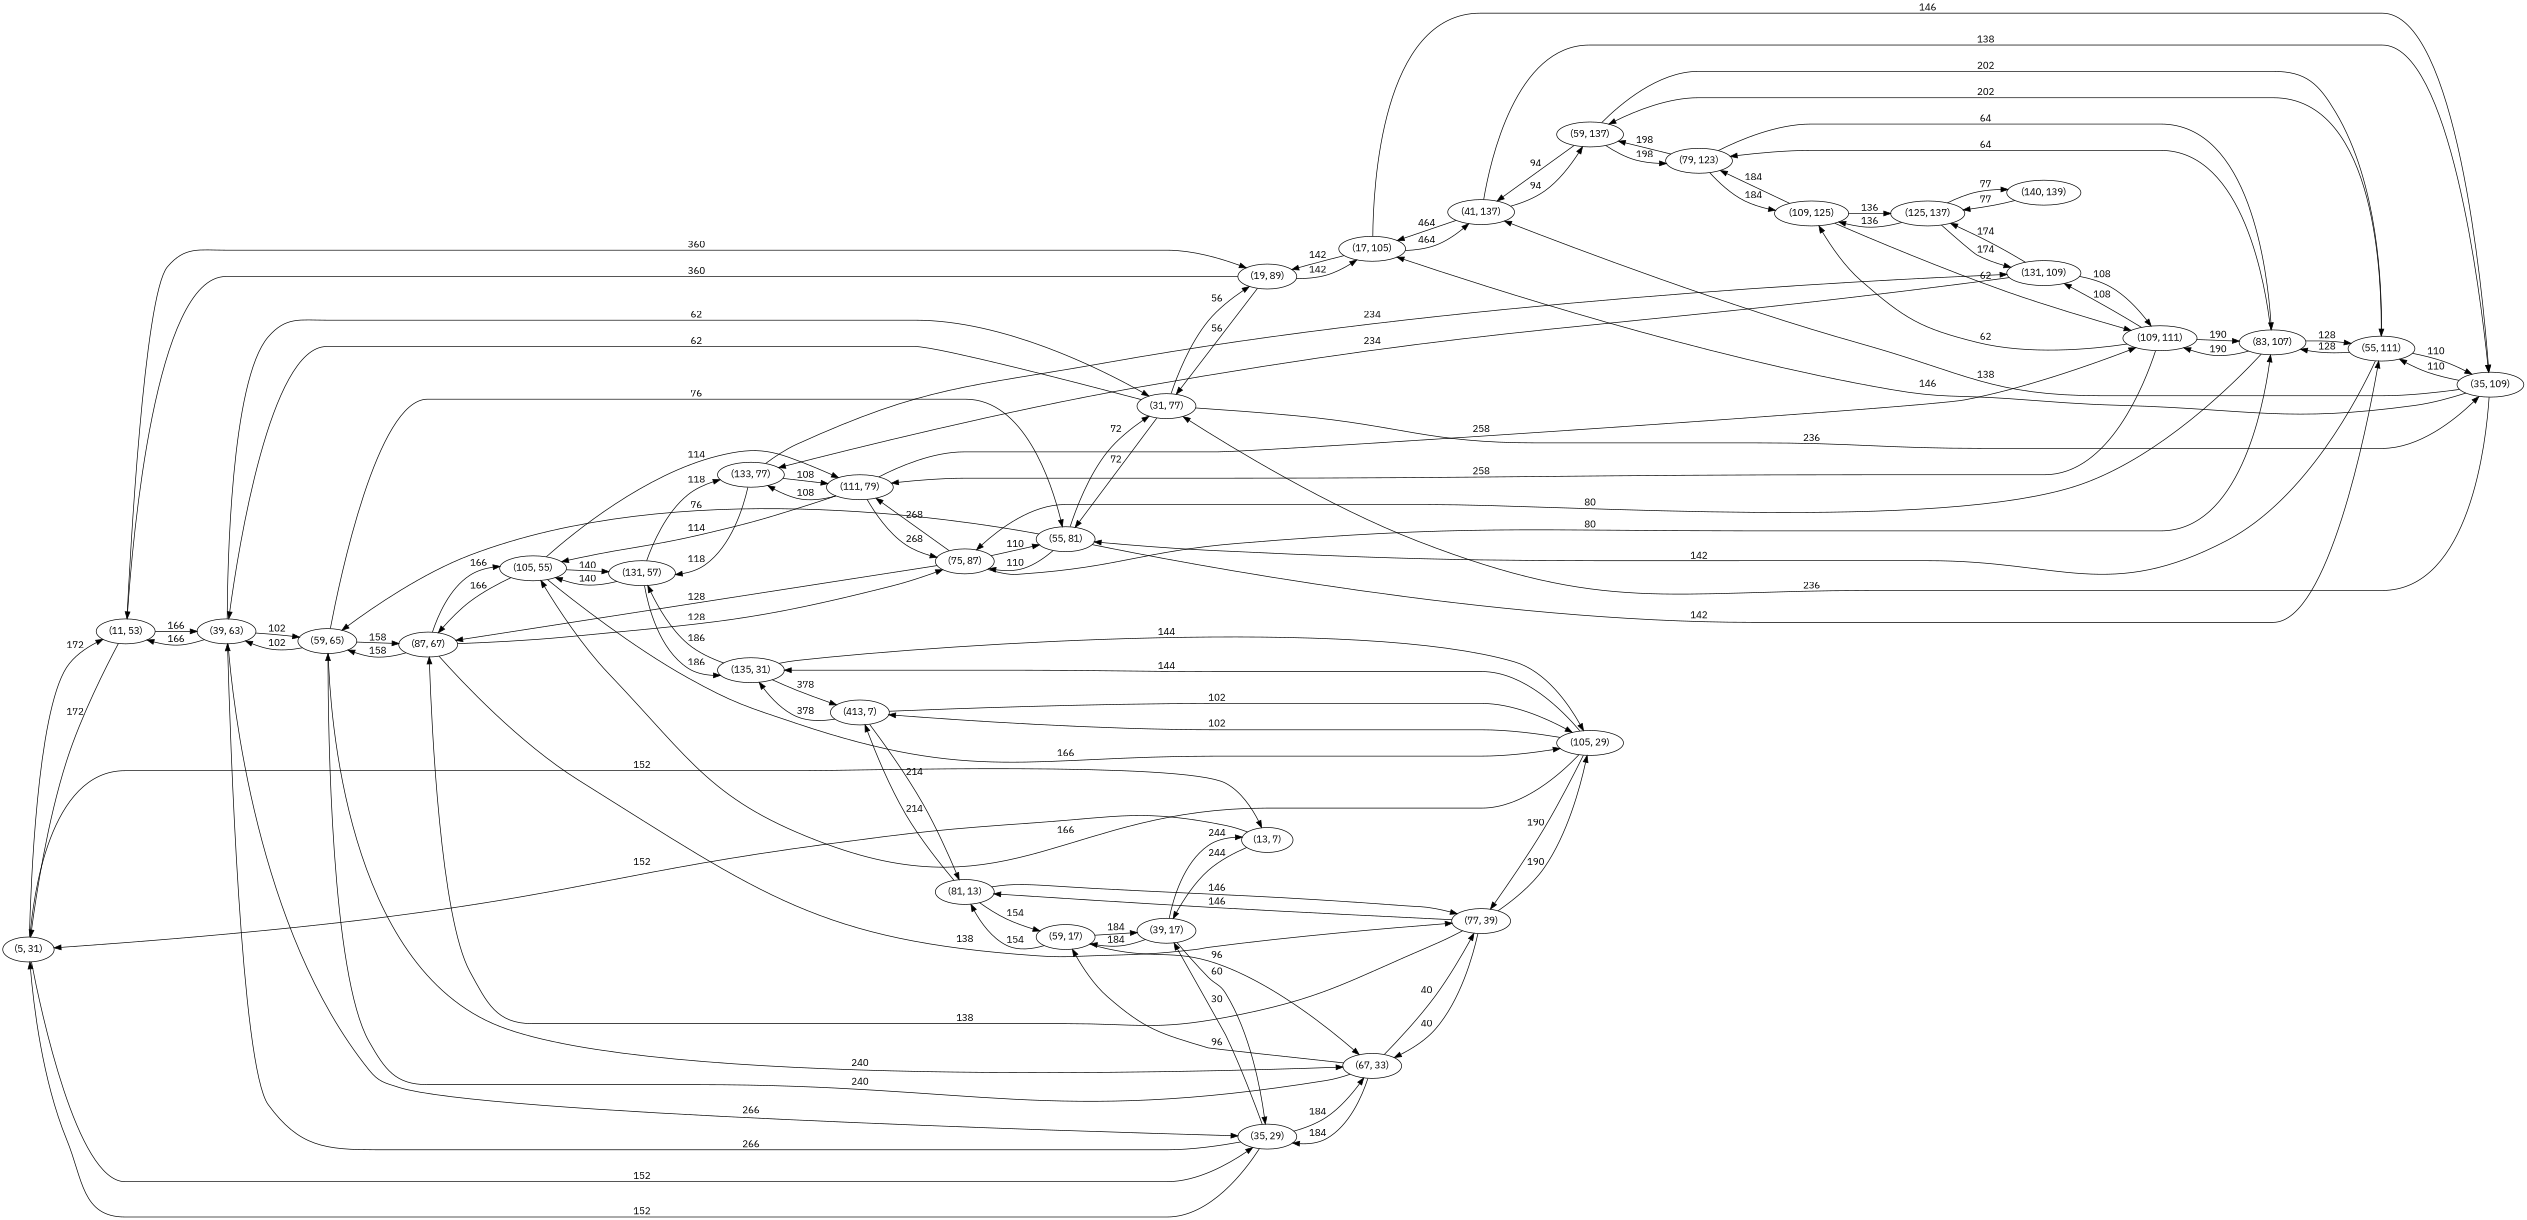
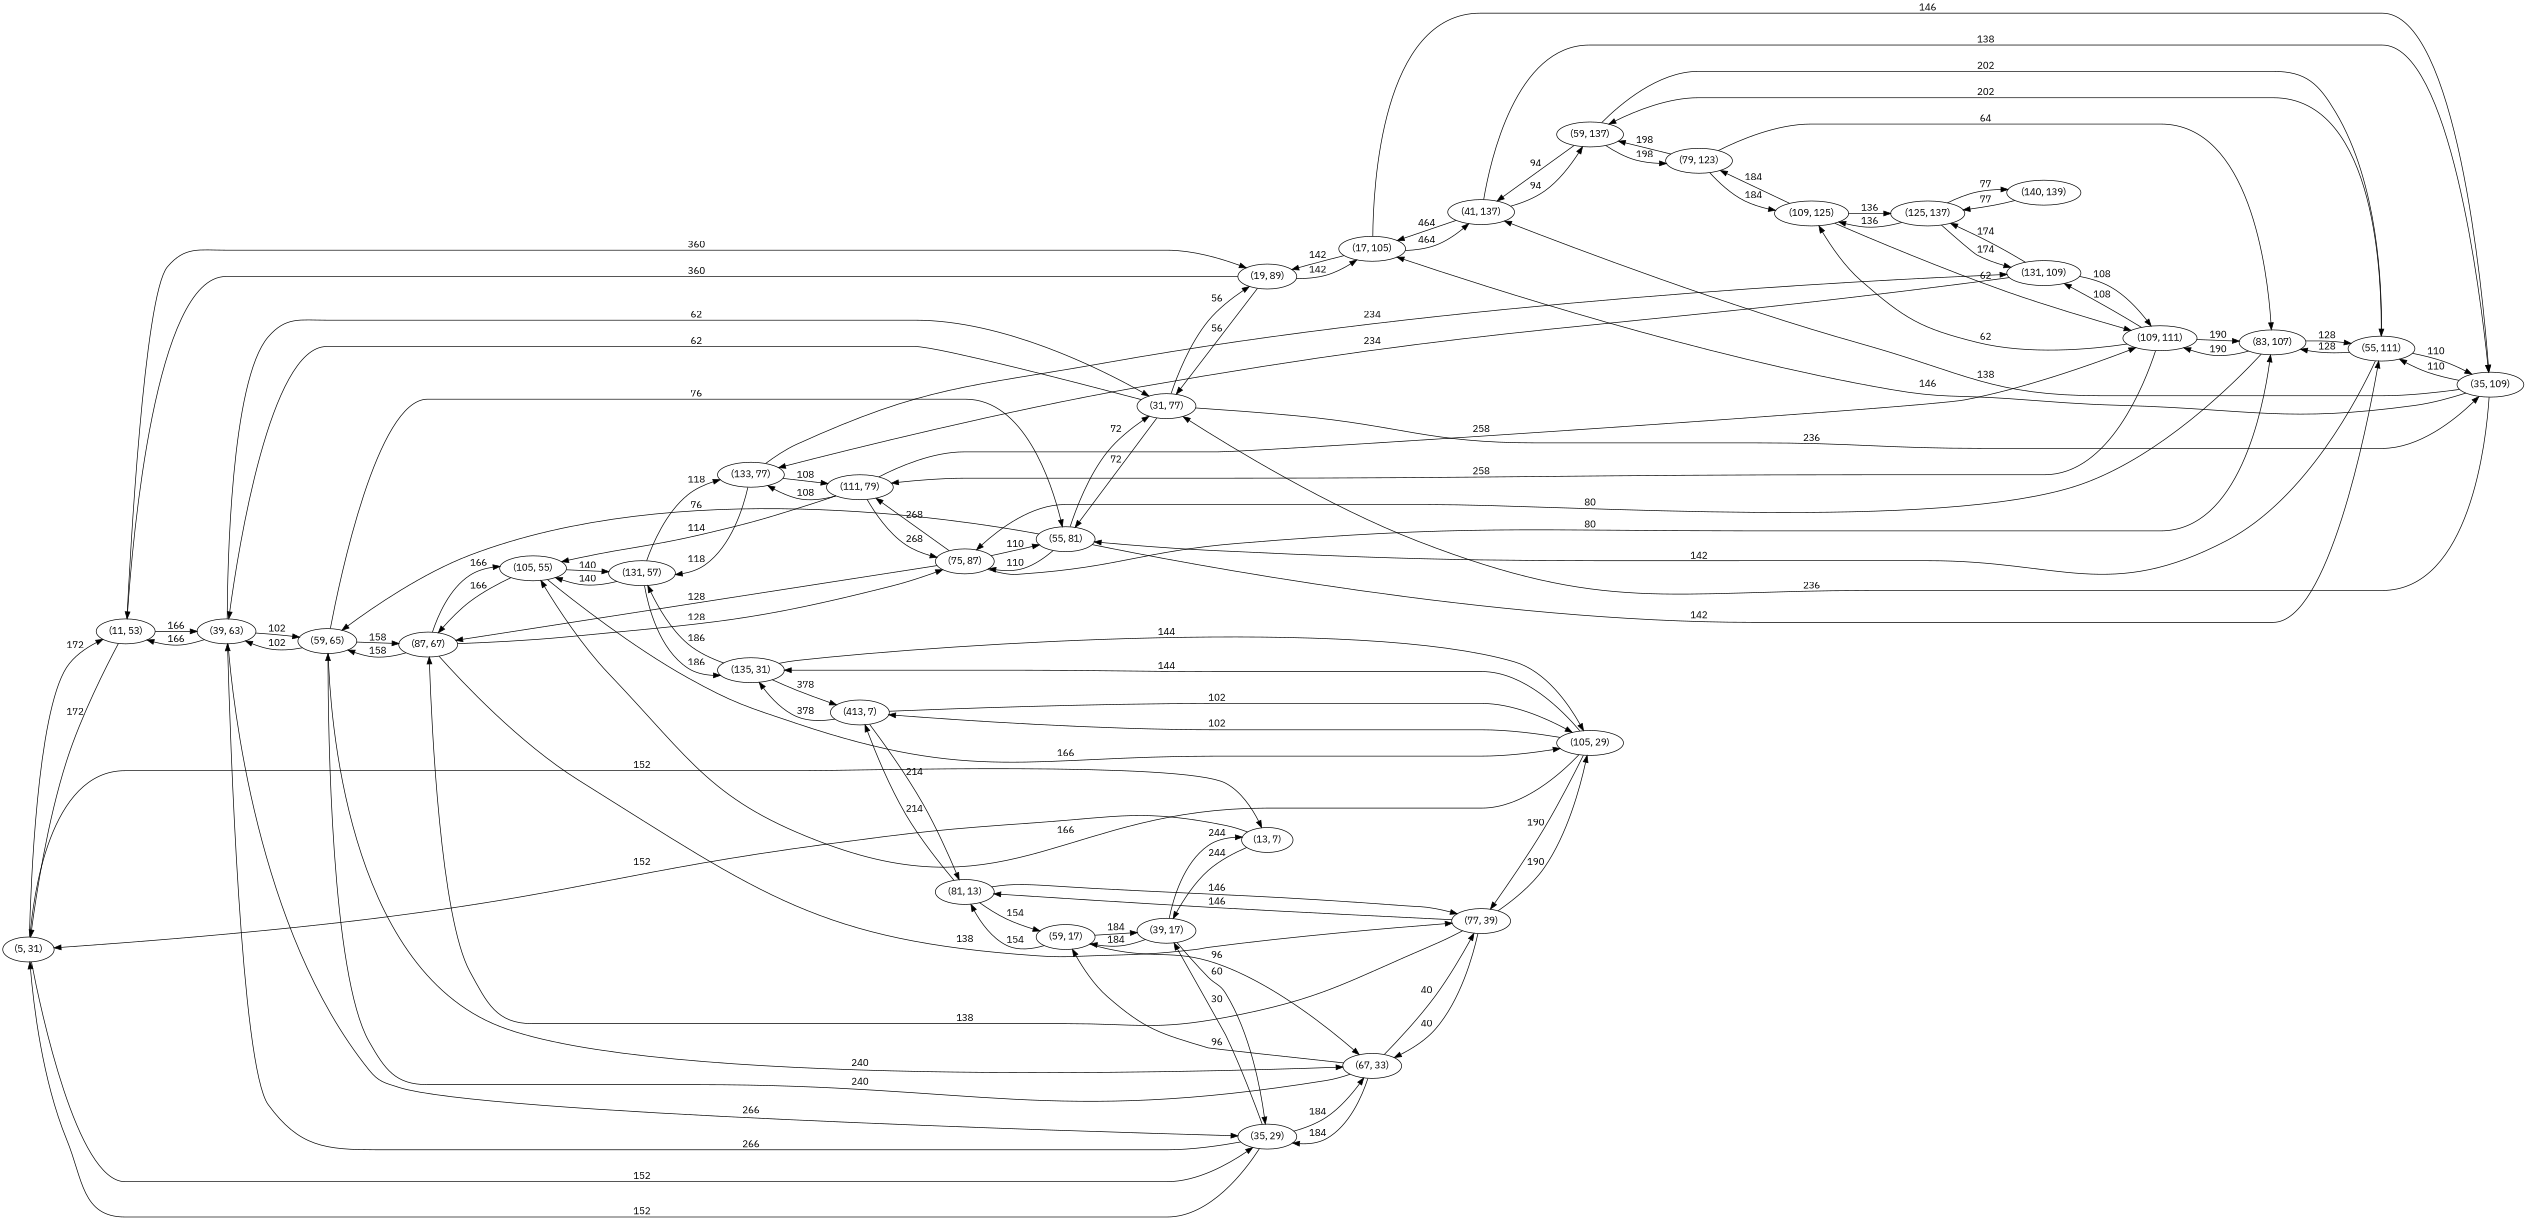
(2063, 150) -> none
(679, 469) -> none
